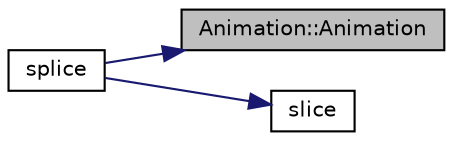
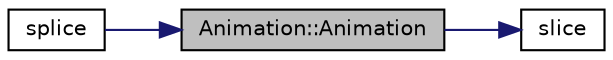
(177, 90) -> (472, 30)
